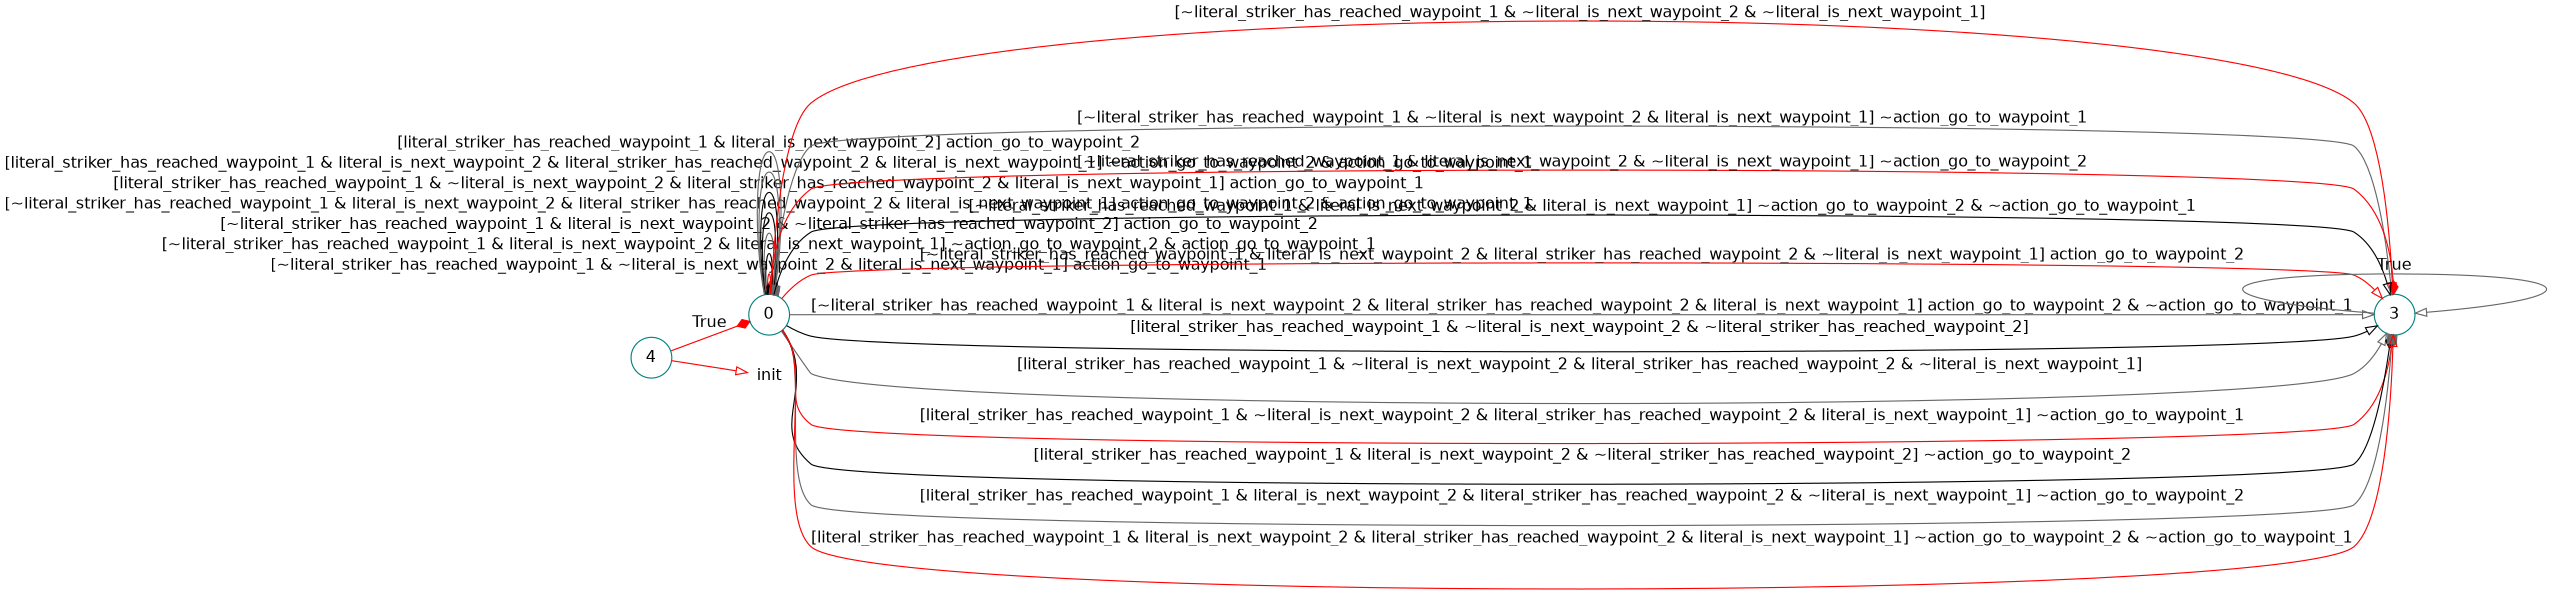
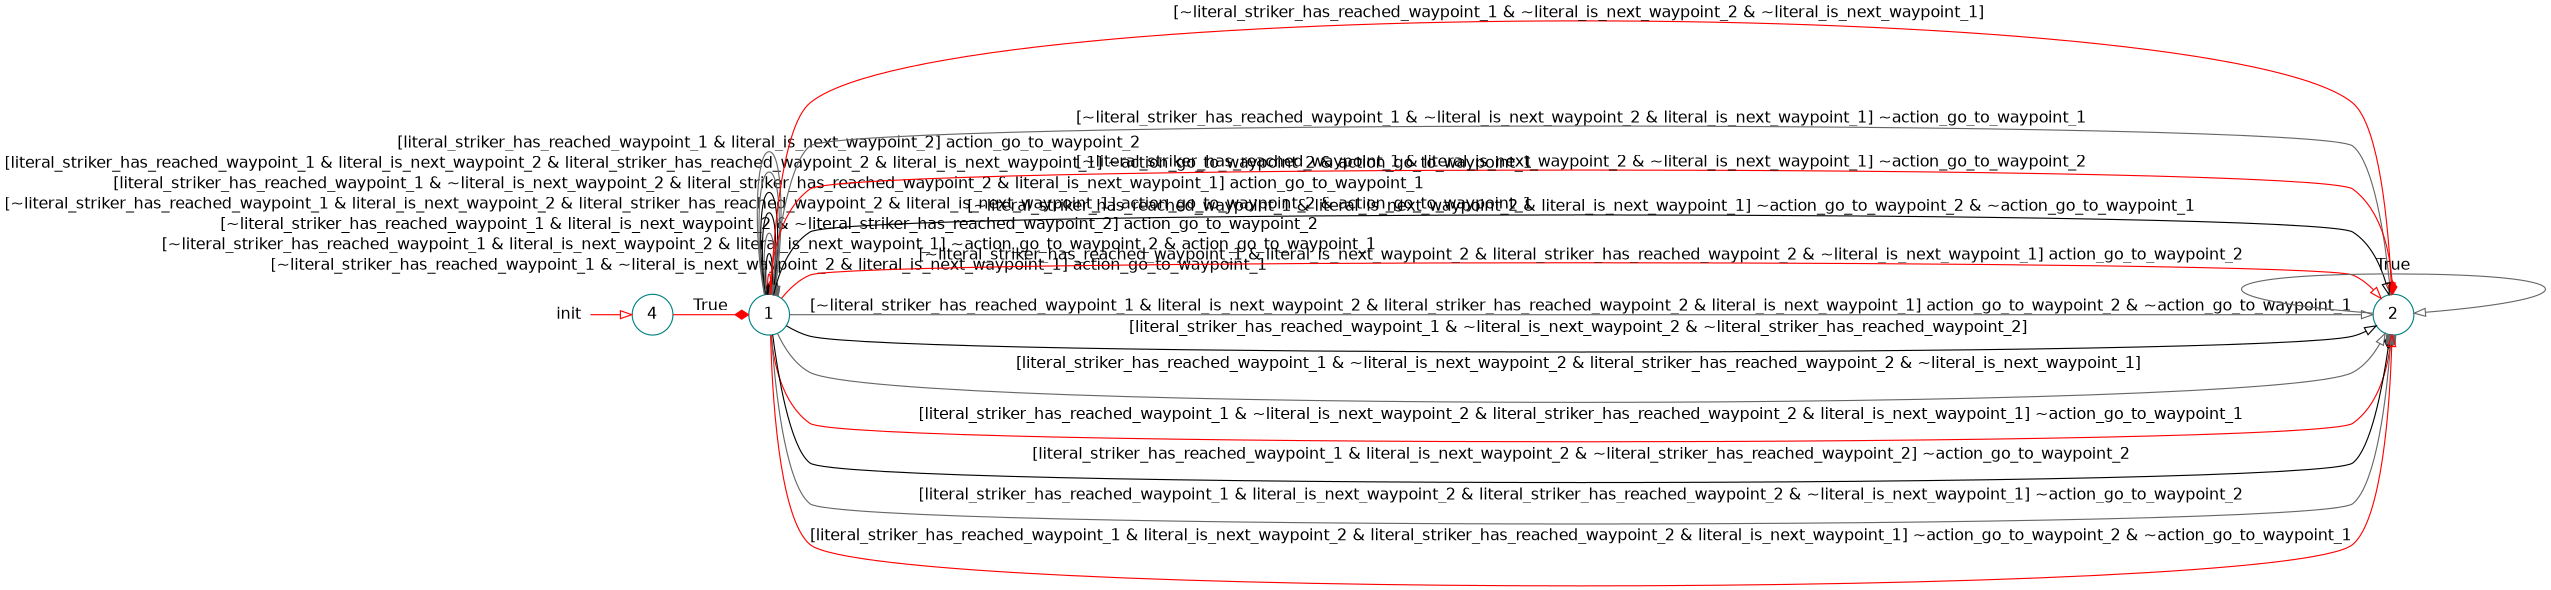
(769, 315) -> (769, 315)
(2395, 315) -> (2393, 315)
(704, 366) -> (605, 315)
